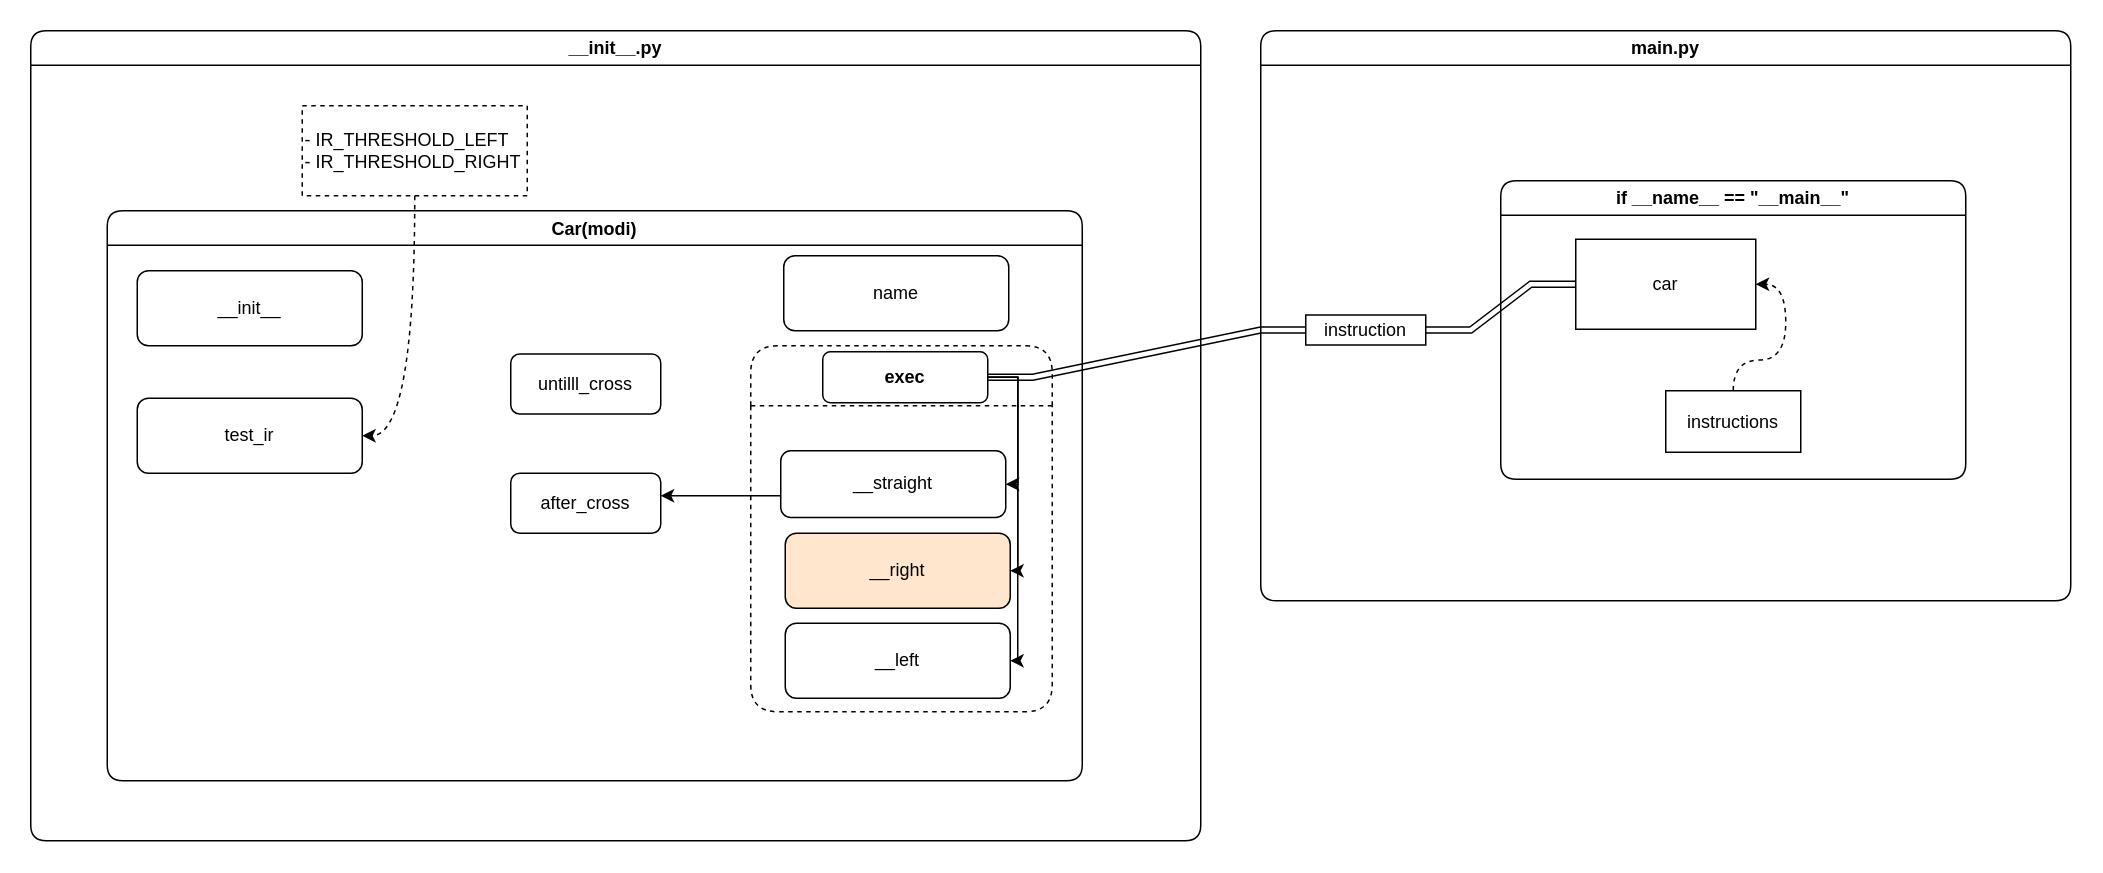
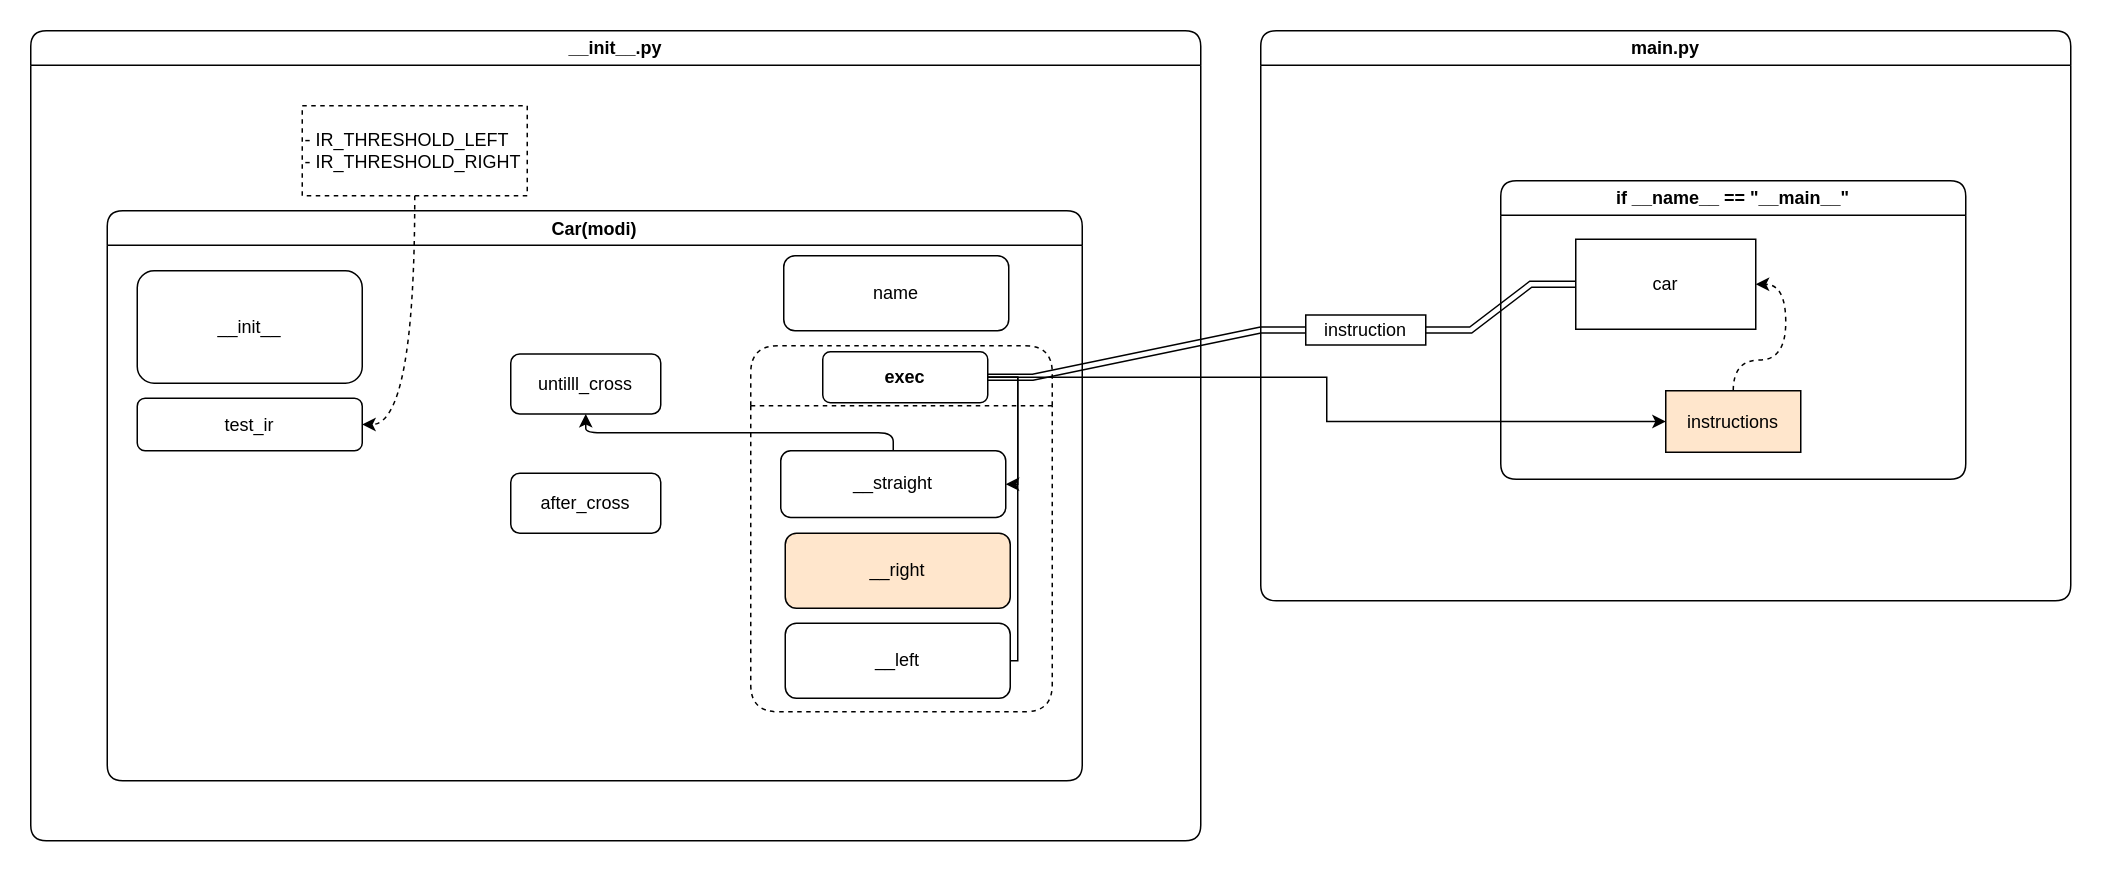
(250, 308) -> (250, 327)
(1733, 422) -> (1733, 422)
none -> (743, 433)
(250, 436) -> (250, 425)
(726, 496) -> none
(1020, 571) -> (1332, 422)
(1018, 658) -> (1018, 660)
